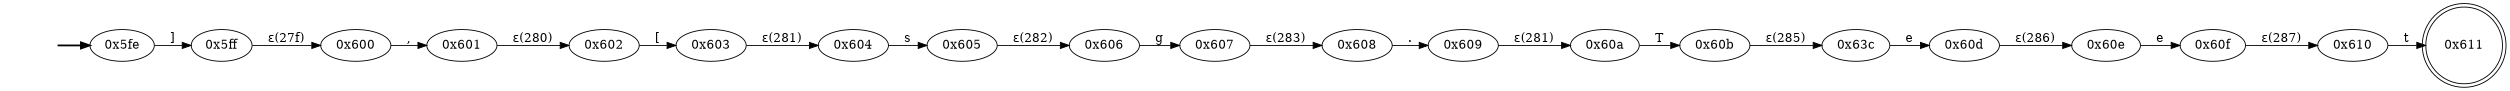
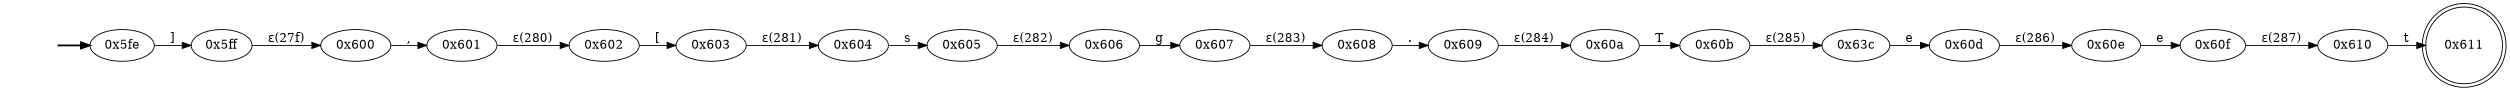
(1534, 39) -> (1534, 39)
